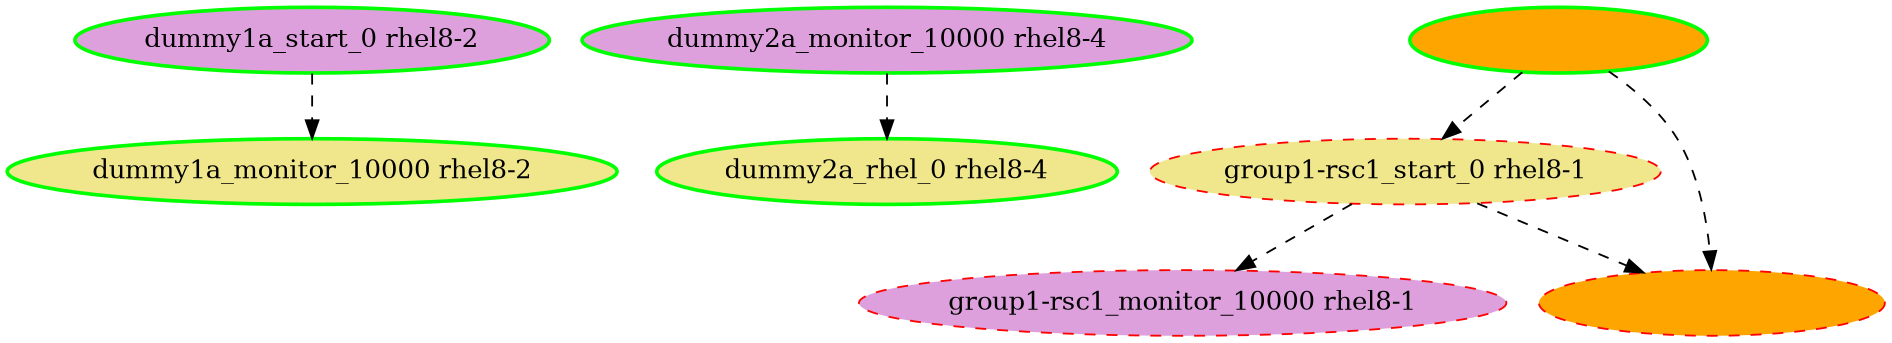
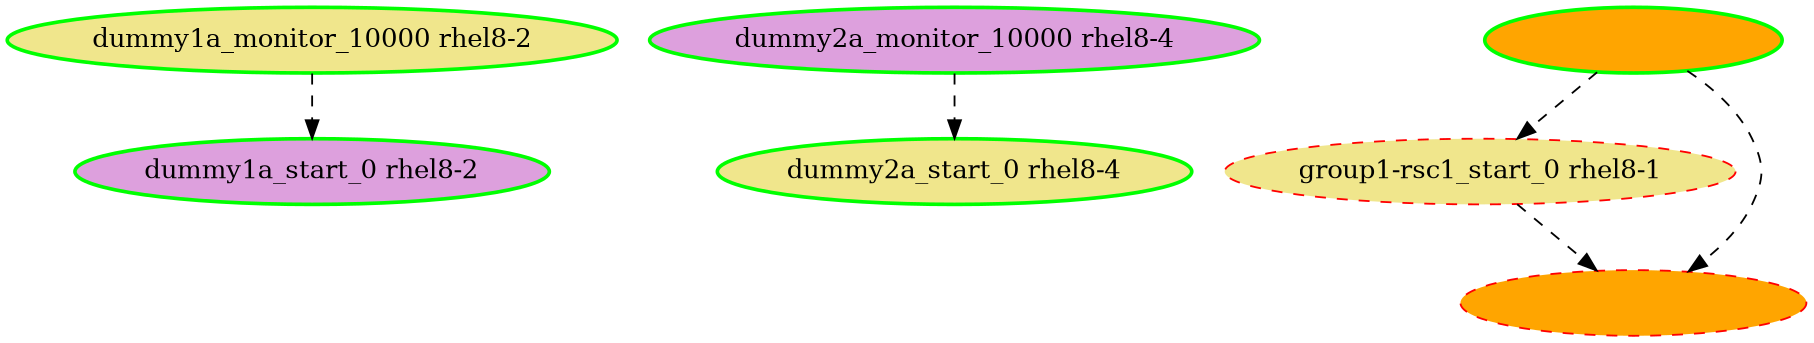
(312, 97) -> (312, 97)
(887, 172) -> (955, 172)
(1183, 303) -> none
